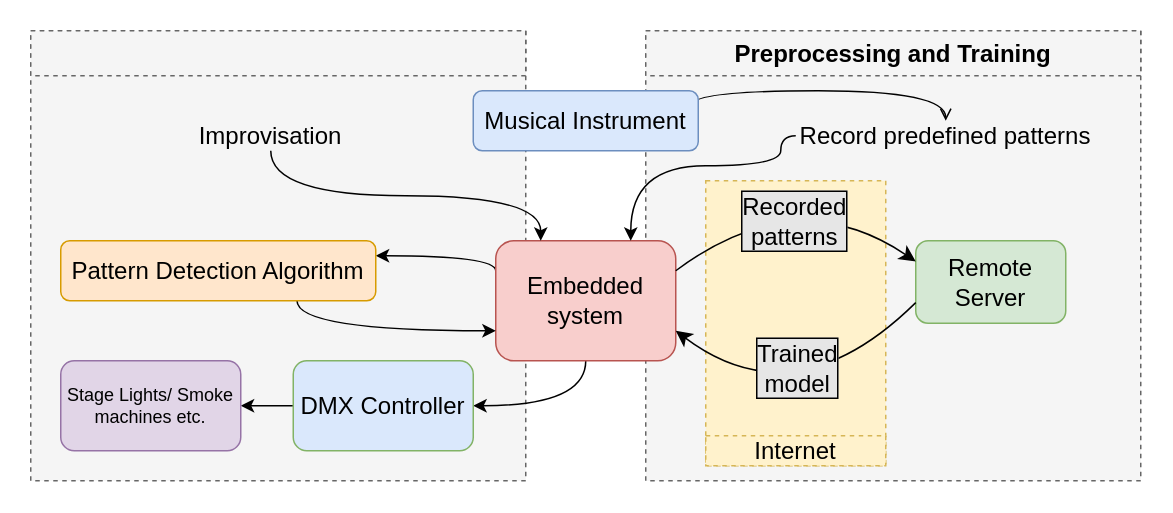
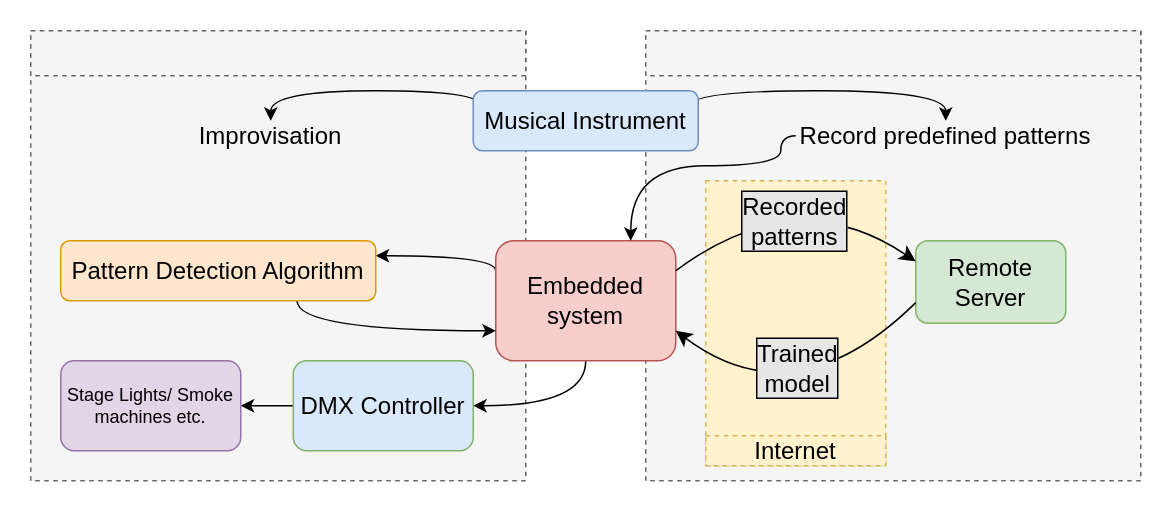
(893, 53) -> none
none -> (371, 91)
(912, 97) -> (911, 95)
(403, 196) -> none
